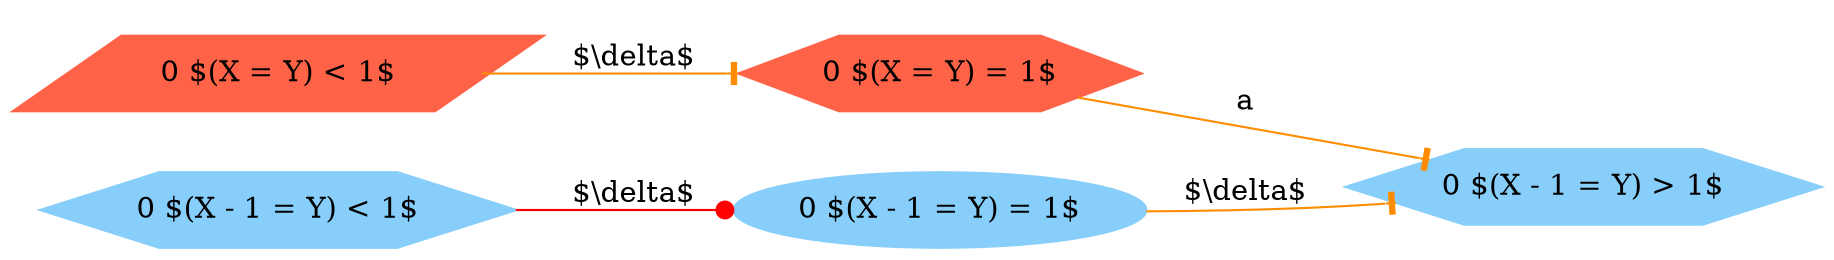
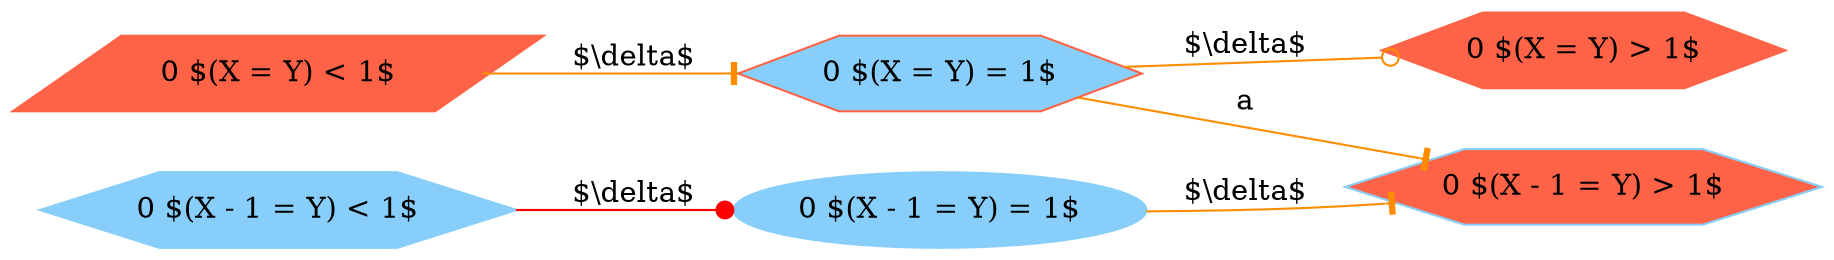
none -> (1584, 50)
(940, 73) -> (940, 73)
(1584, 187) -> (1584, 187)
